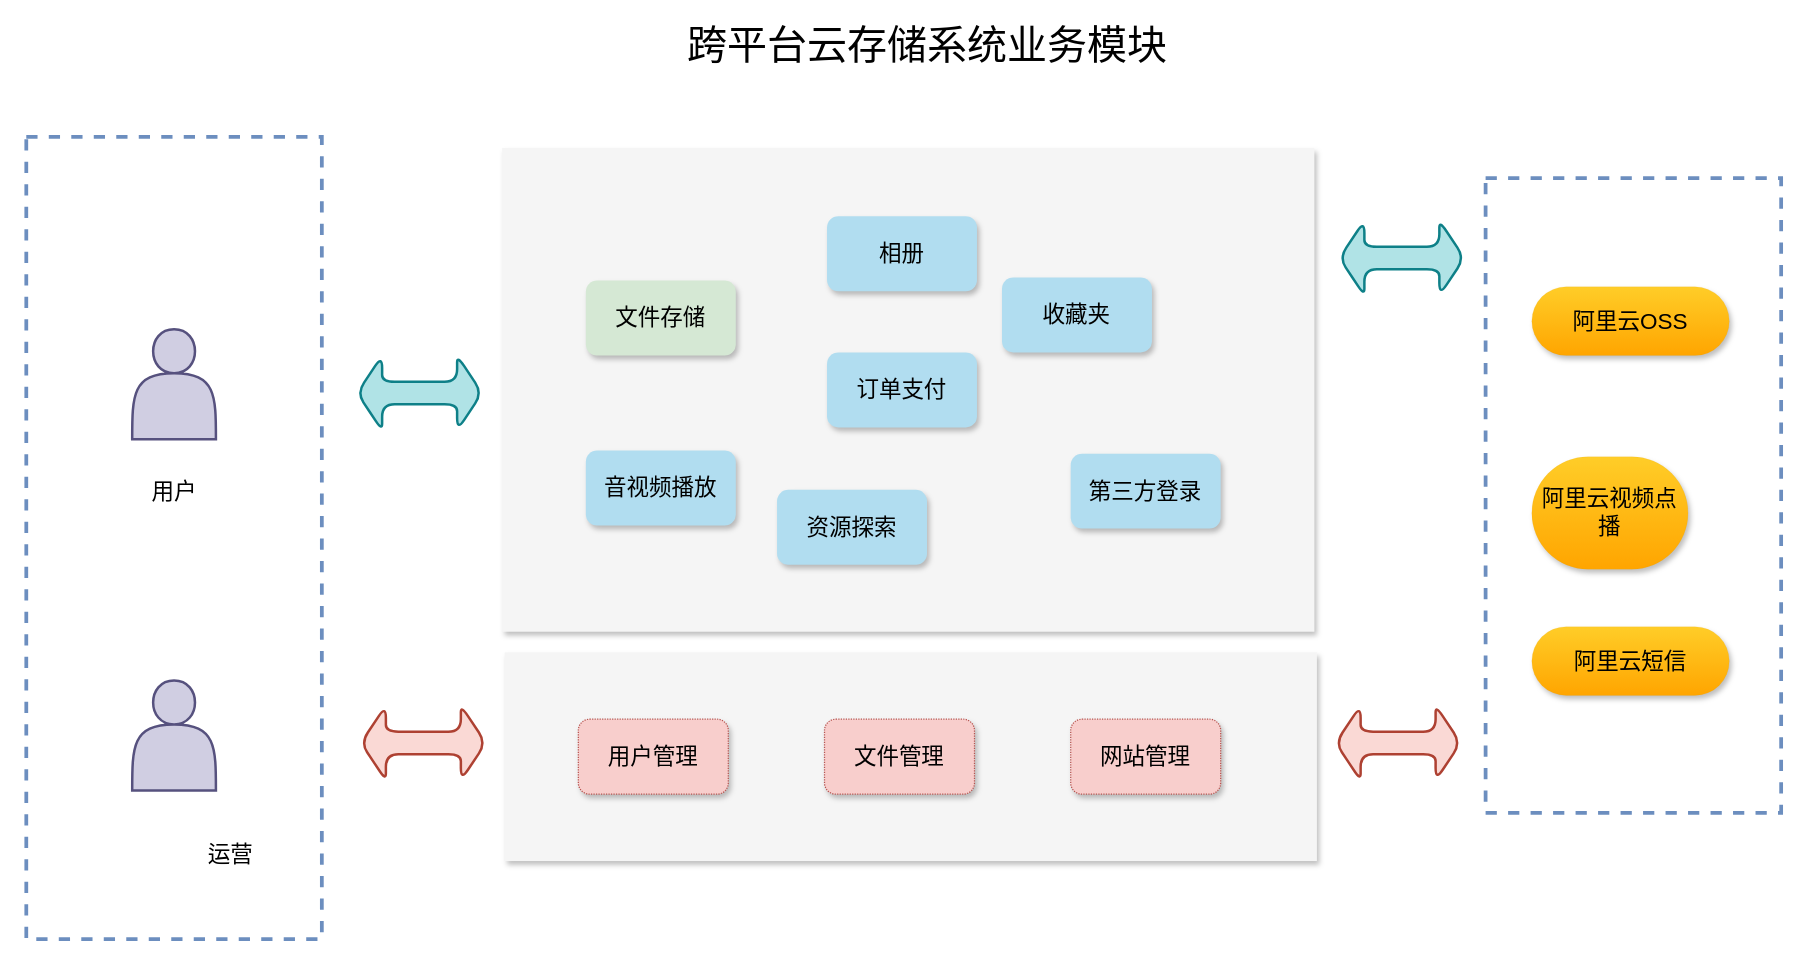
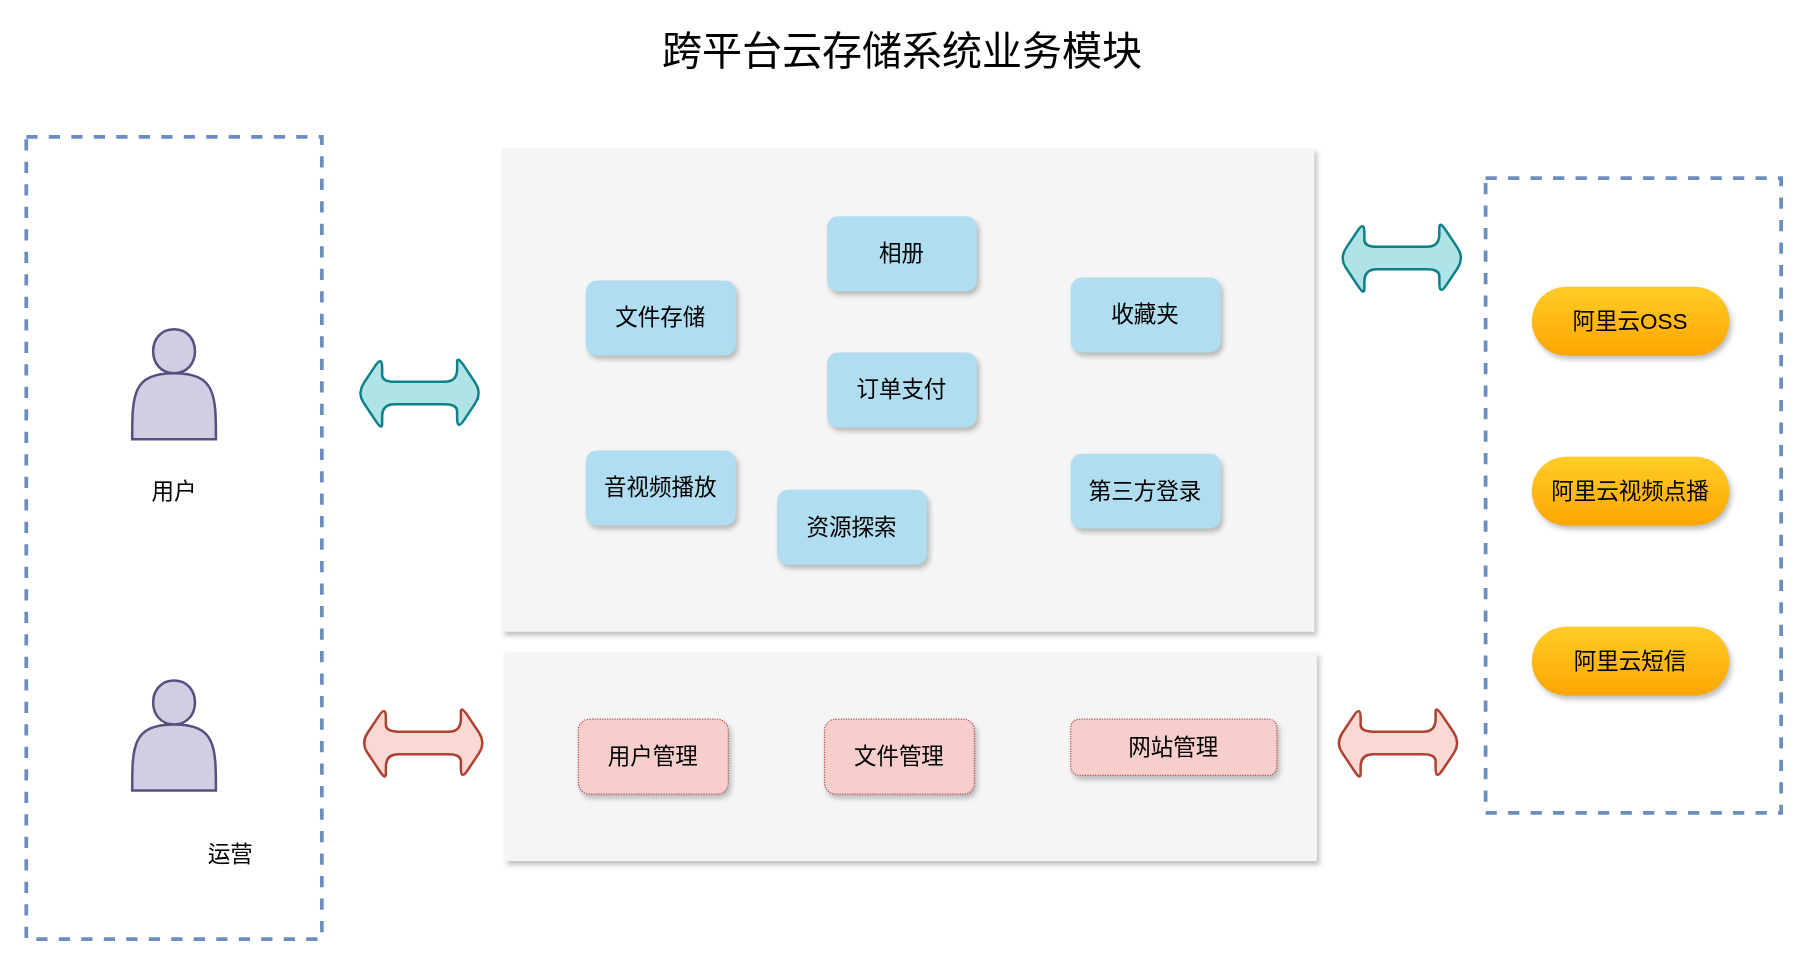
(927, 46) -> (902, 52)
(1077, 315) -> (1146, 315)
(661, 318) -> (661, 318)
(1610, 513) -> (1631, 491)
(1146, 757) -> (1174, 748)
